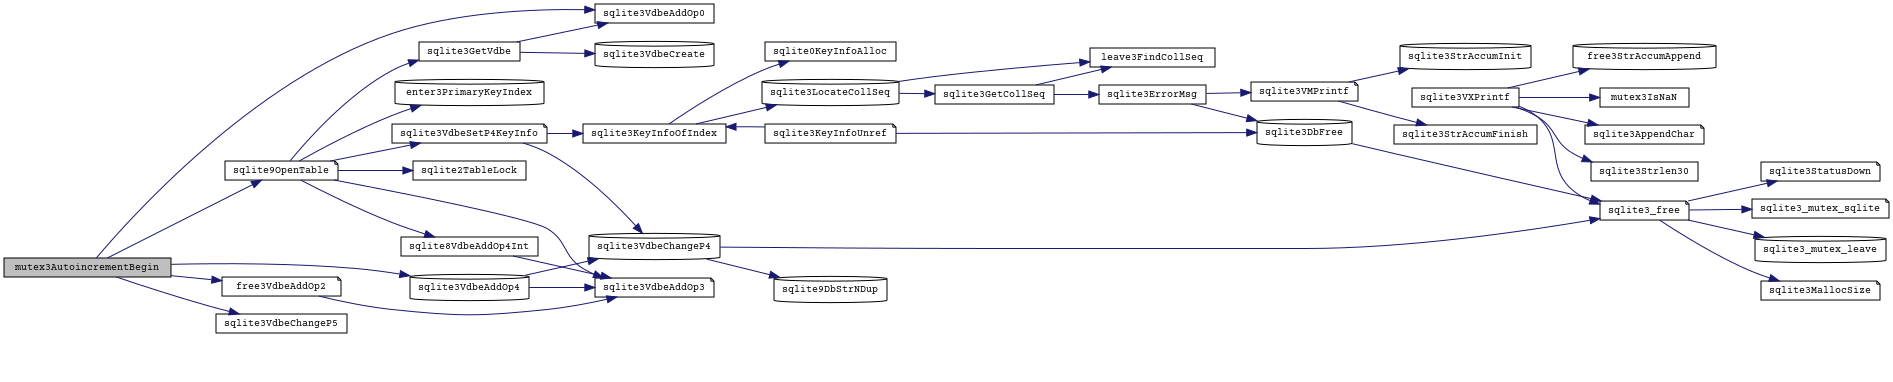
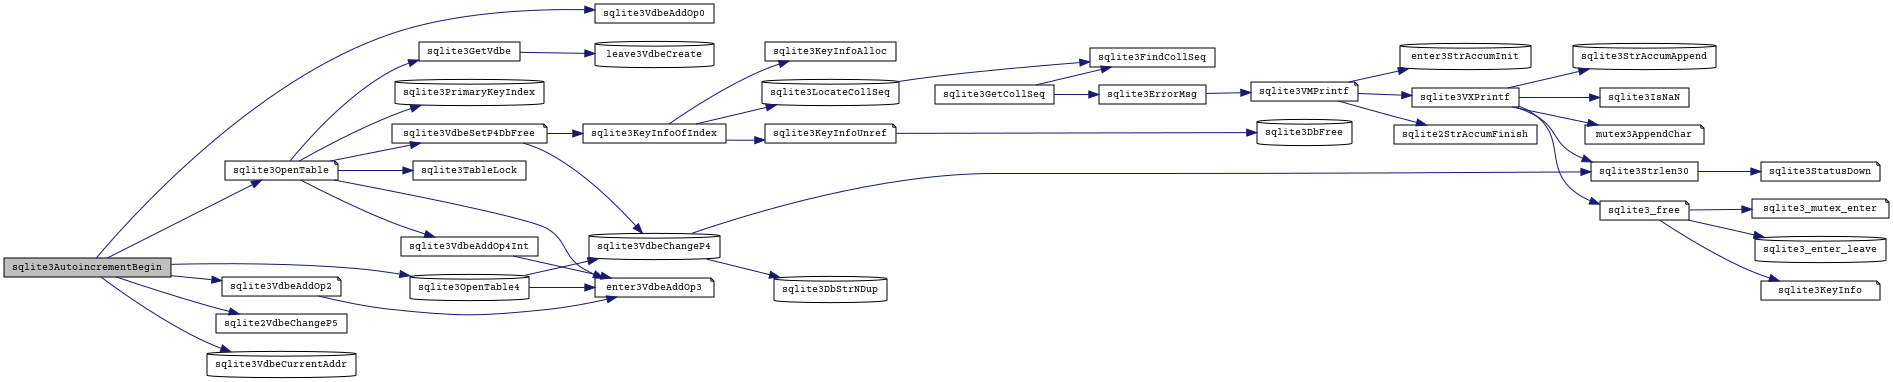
(557, 34) -> none
(830, 52) -> (830, 52)
(654, 54) -> (654, 54)
(1466, 56) -> (1466, 56)
(1644, 56) -> (1644, 56)
(1152, 58) -> (1152, 58)
(470, 92) -> (470, 92)
(912, 93) -> none
none -> (1380, 94)
(1644, 98) -> (1644, 98)
(1219, 111) -> none
(751, 127) -> (740, 140)
(470, 134) -> (470, 134)
(1466, 134) -> (1466, 134)
(1644, 134) -> (1644, 134)
(282, 170) -> (282, 170)
(470, 170) -> (470, 170)
(1472, 171) -> none
(1728, 192) -> (1724, 172)
(1820, 208) -> (1820, 208)
(470, 246) -> (470, 246)
(1156, 248) -> (1133, 174)
(1820, 250) -> (1820, 250)
(88, 268) -> (88, 268)
(282, 286) -> (282, 286)
(470, 288) -> (470, 287)
(654, 288) -> (654, 287)
(830, 290) -> (830, 289)
(1820, 290) -> (1820, 290)
(282, 324) -> (282, 323)
none -> (282, 364)
